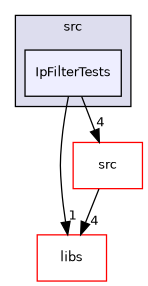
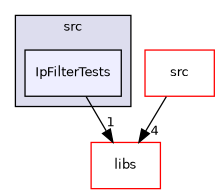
(89, 114) -> none
